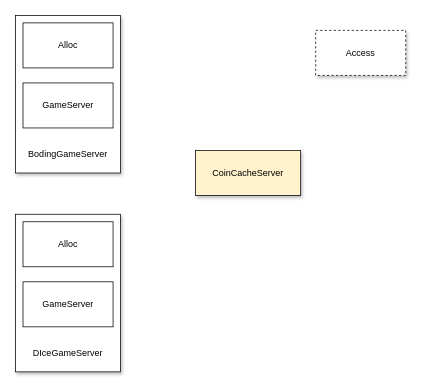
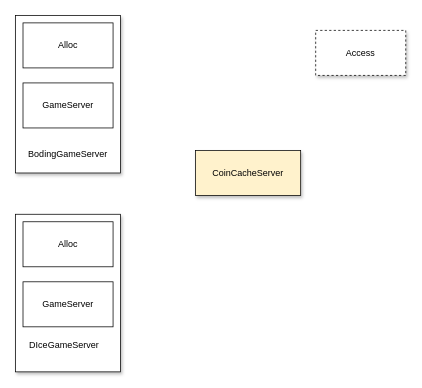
(68, 353) -> (64, 345)
